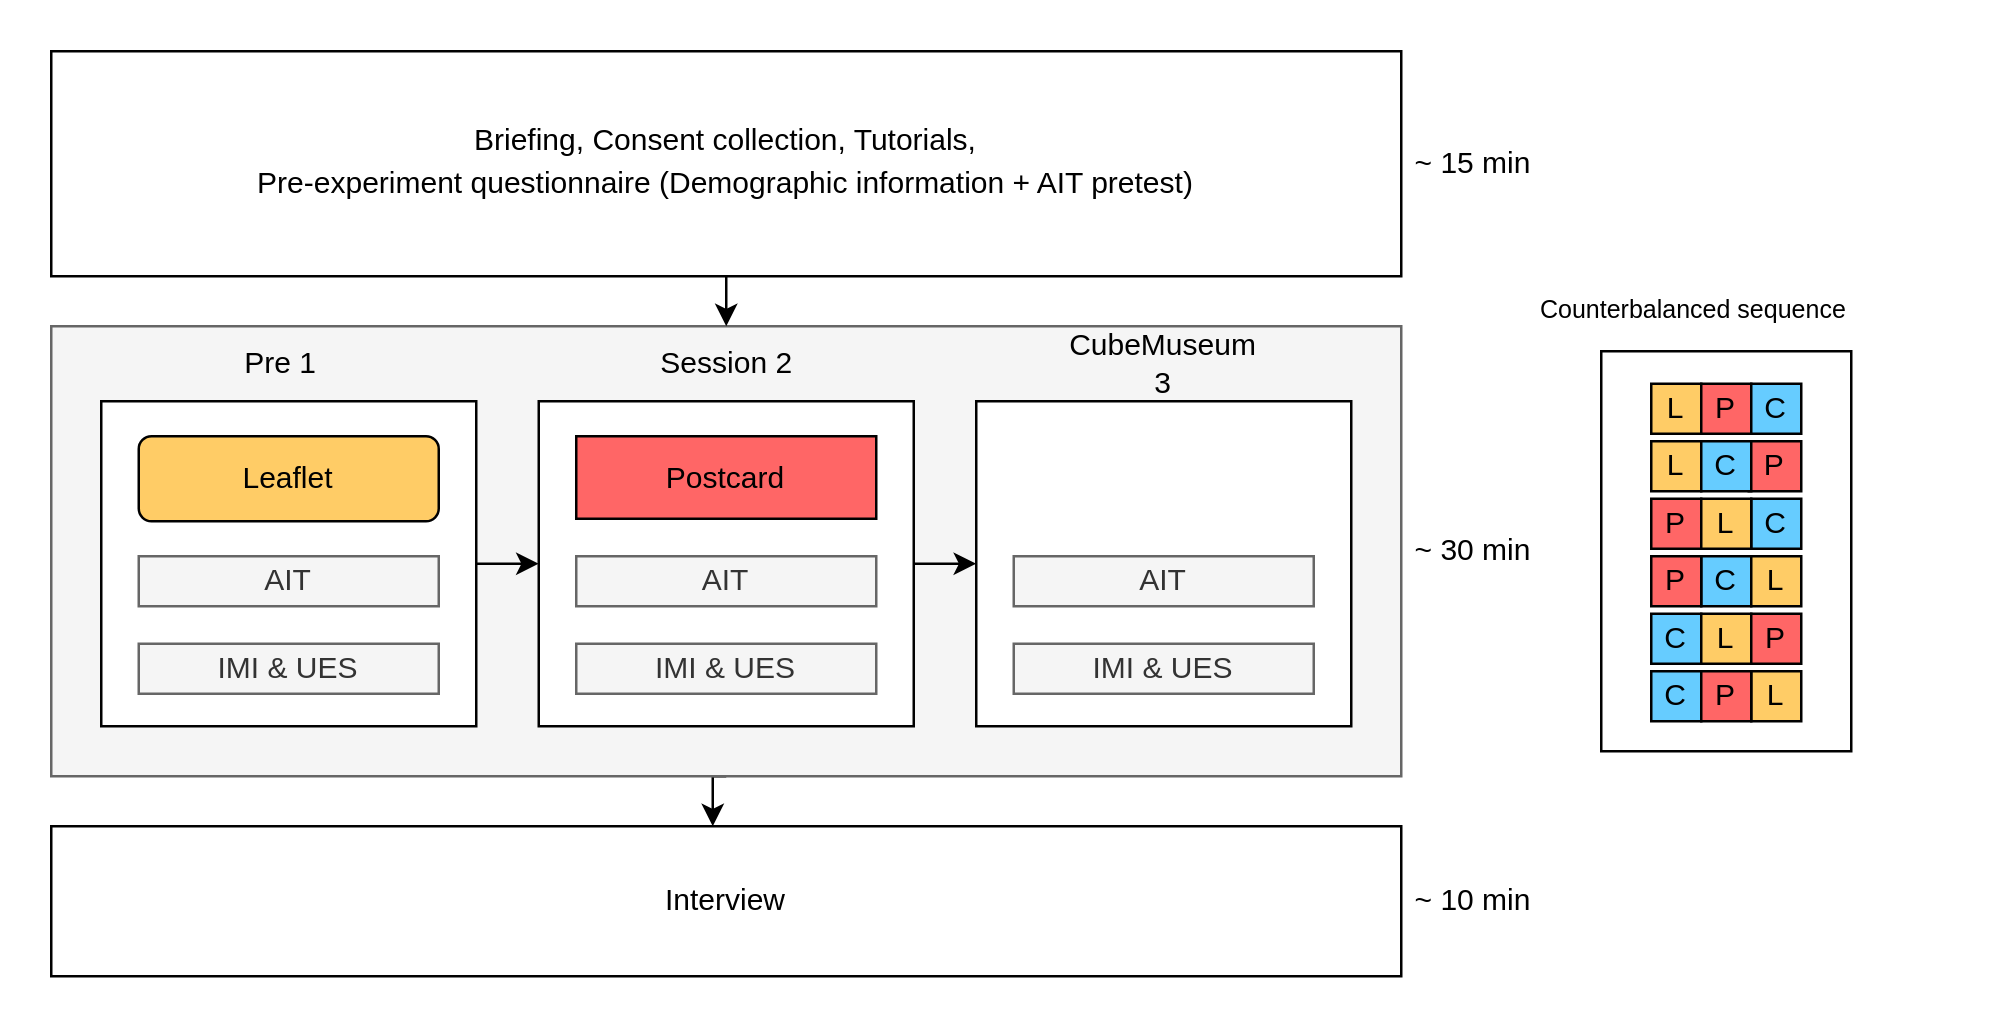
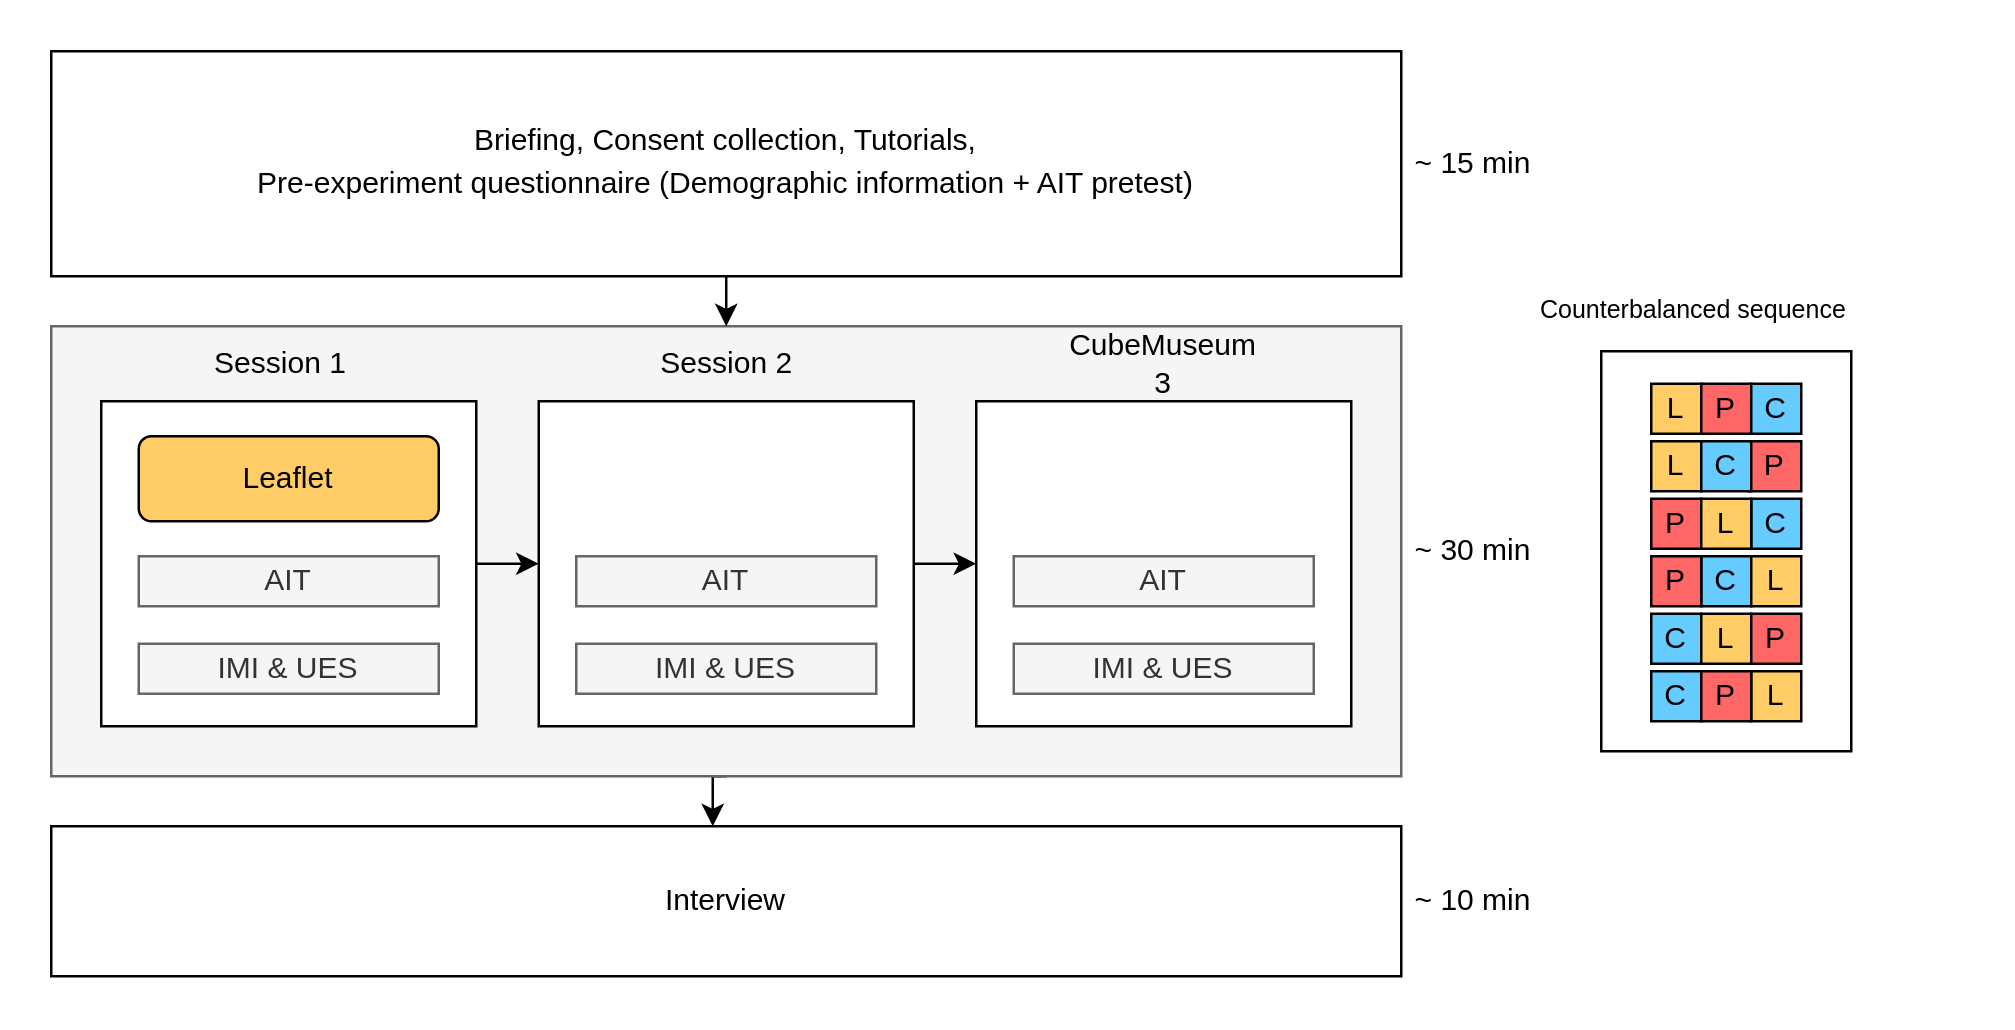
(281, 364) -> (281, 364)
(726, 478) -> none
